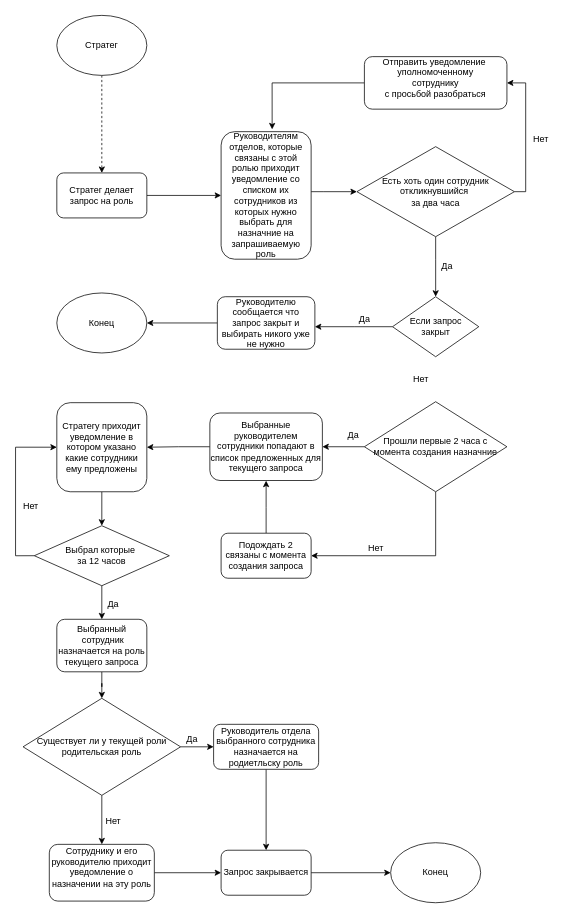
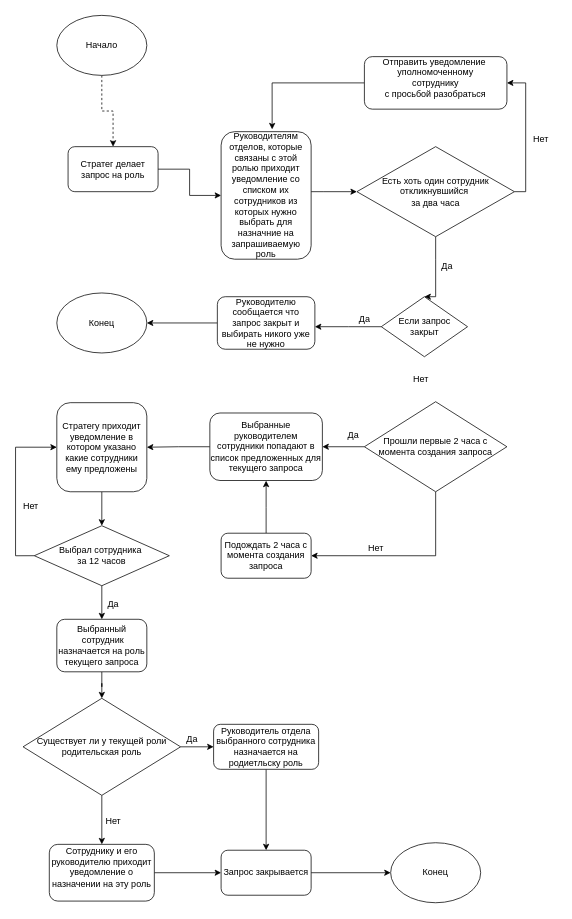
(102, 45) -> (102, 45)
(102, 195) -> (113, 169)
(435, 327) -> (424, 327)
(435, 447) -> (435, 447)
(102, 555) -> (102, 555)
(266, 555) -> (266, 555)
